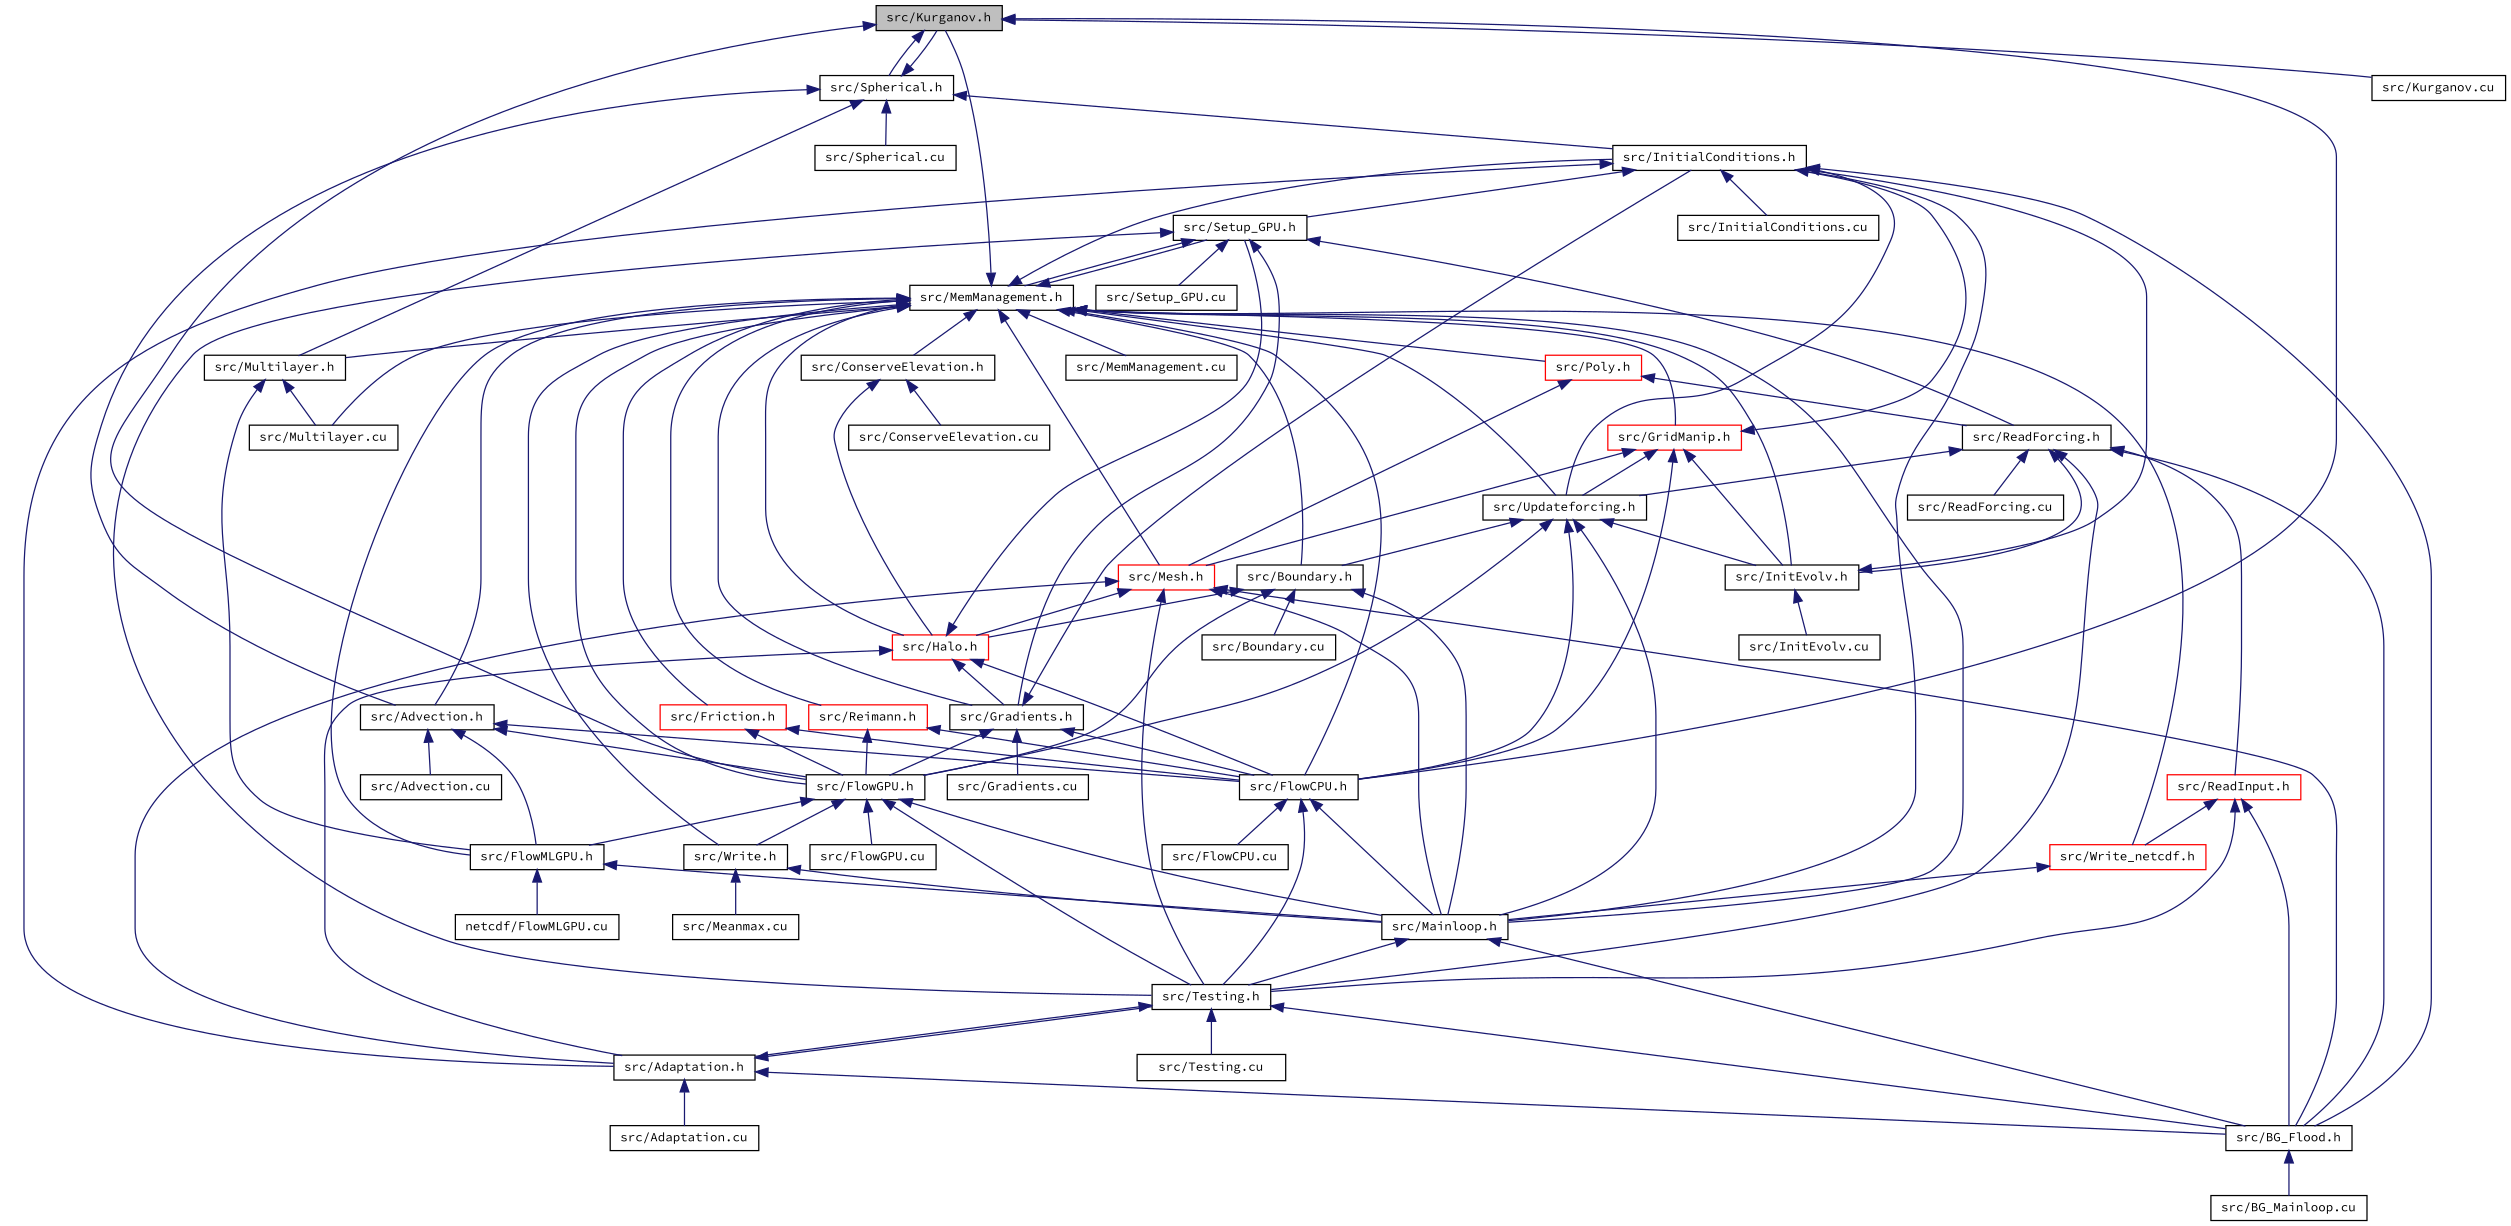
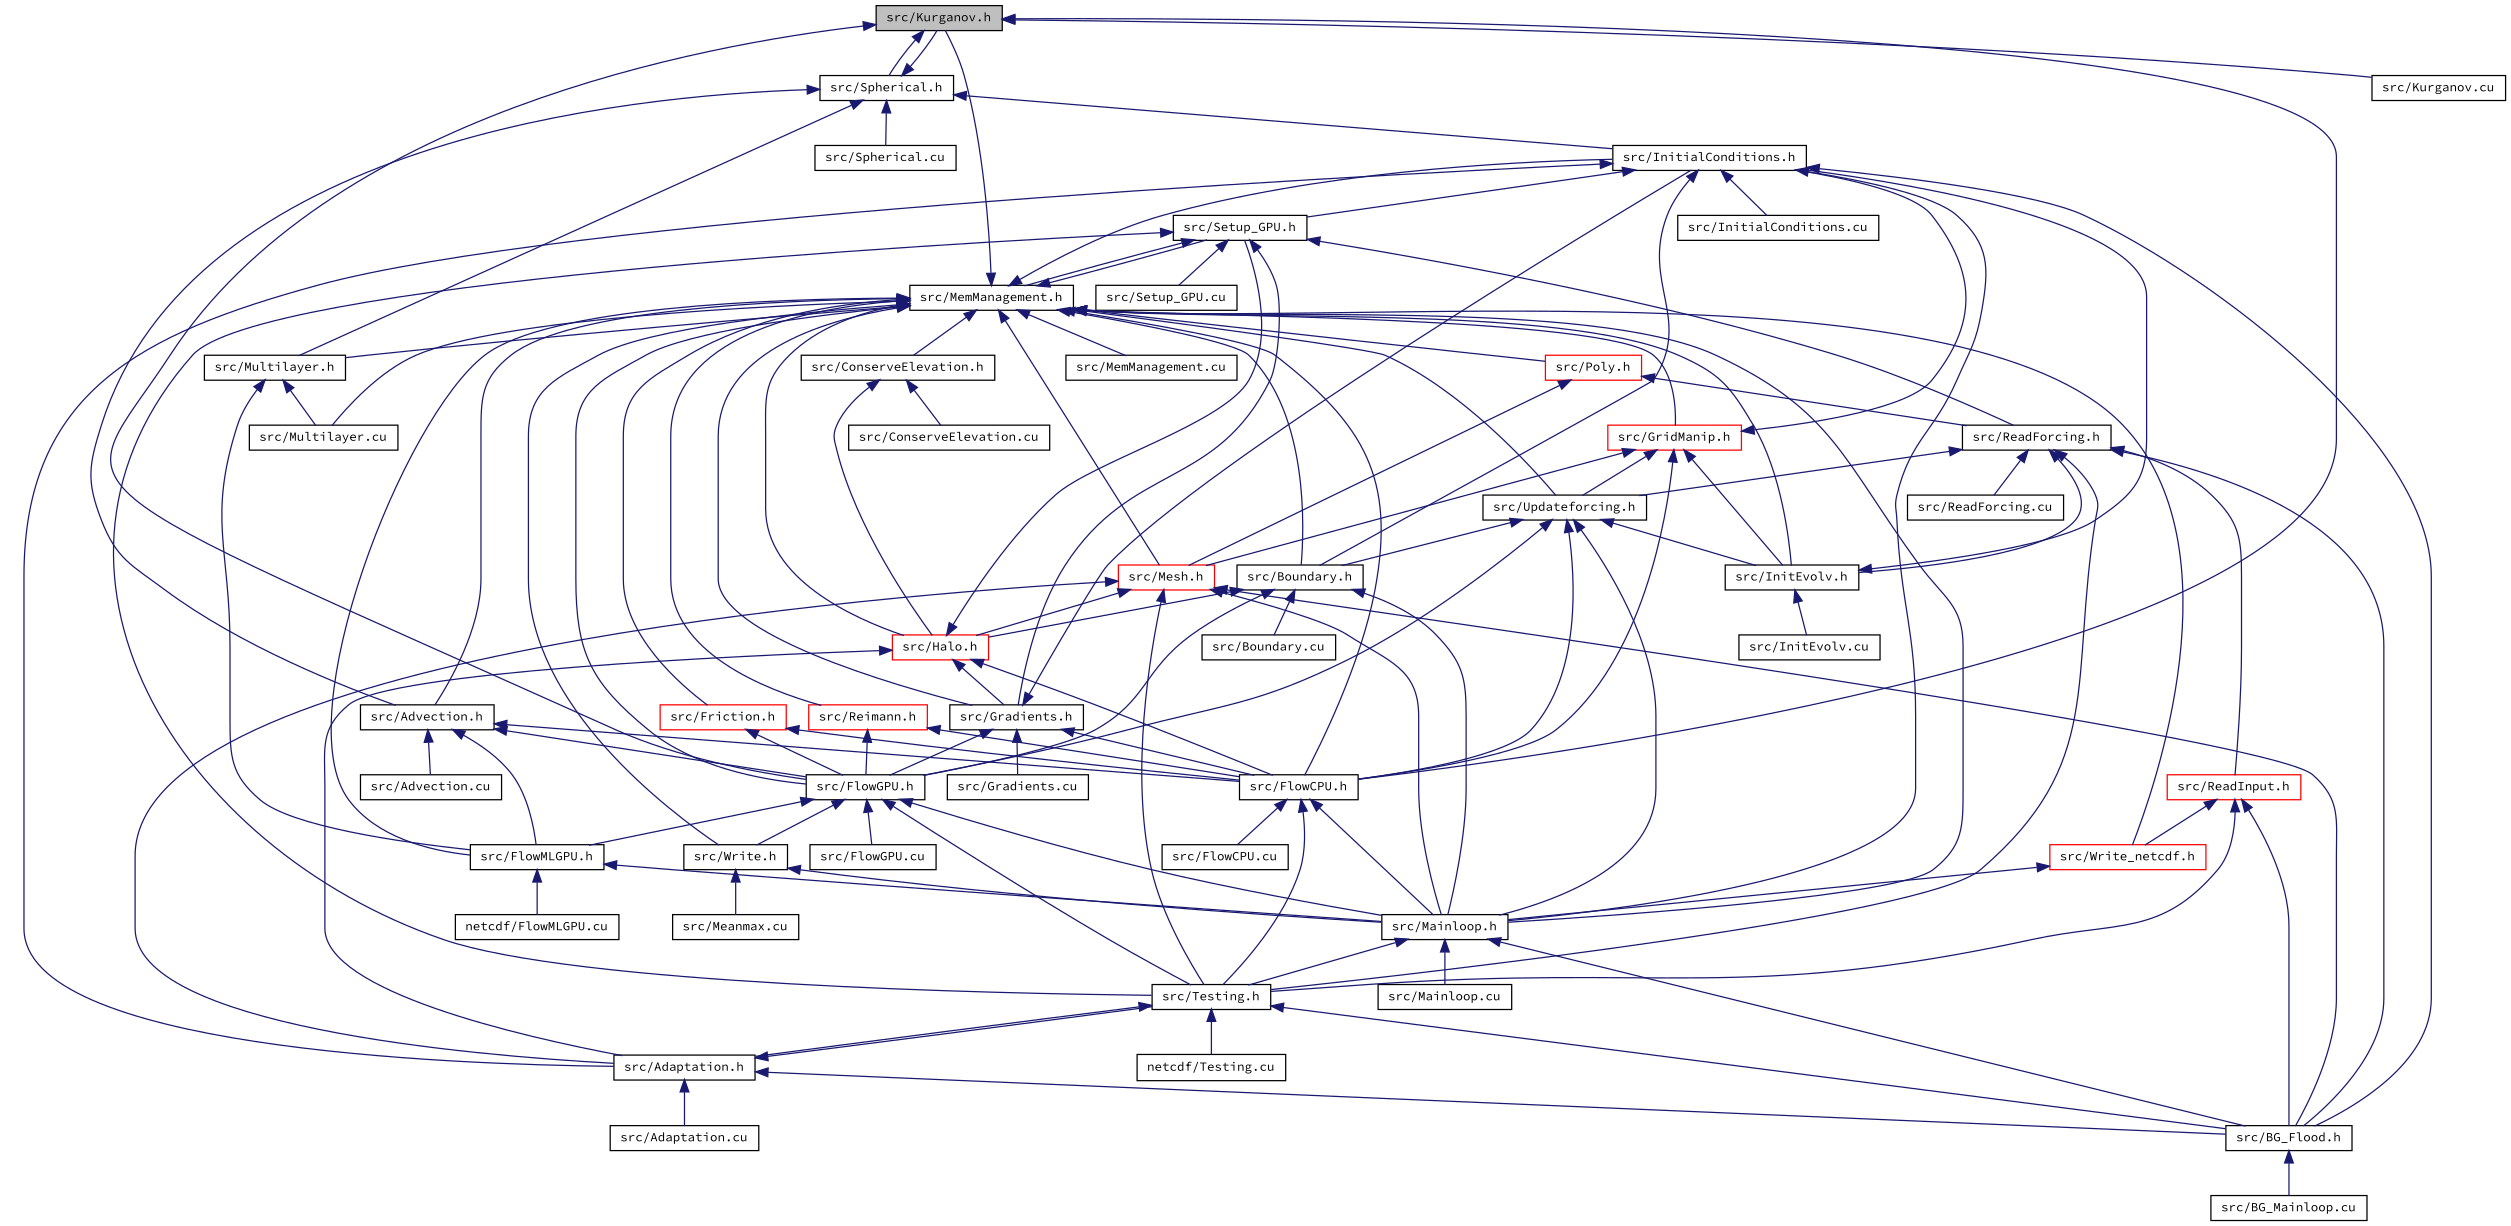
(1782, 357) -> (1580, 422)
none -> (1445, 997)
(1211, 1068) -> (1211, 1068)
